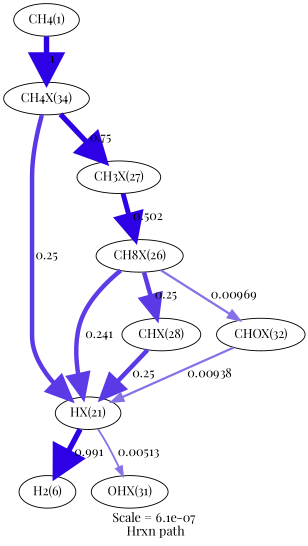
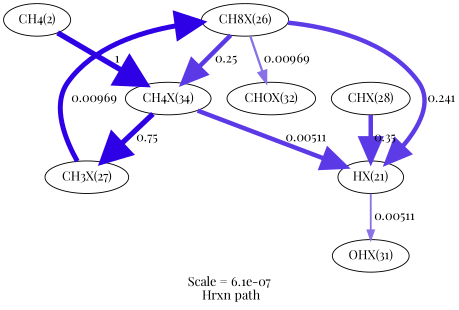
(47, 20) -> (37, 20)
(146, 217) -> (93, 99)
(45, 256) -> (304, 138)
(147, 284) -> (215, 51)
(178, 372) -> none
(142, 374) -> (383, 138)
(137, 453) -> (393, 217)
(47, 492) -> none
